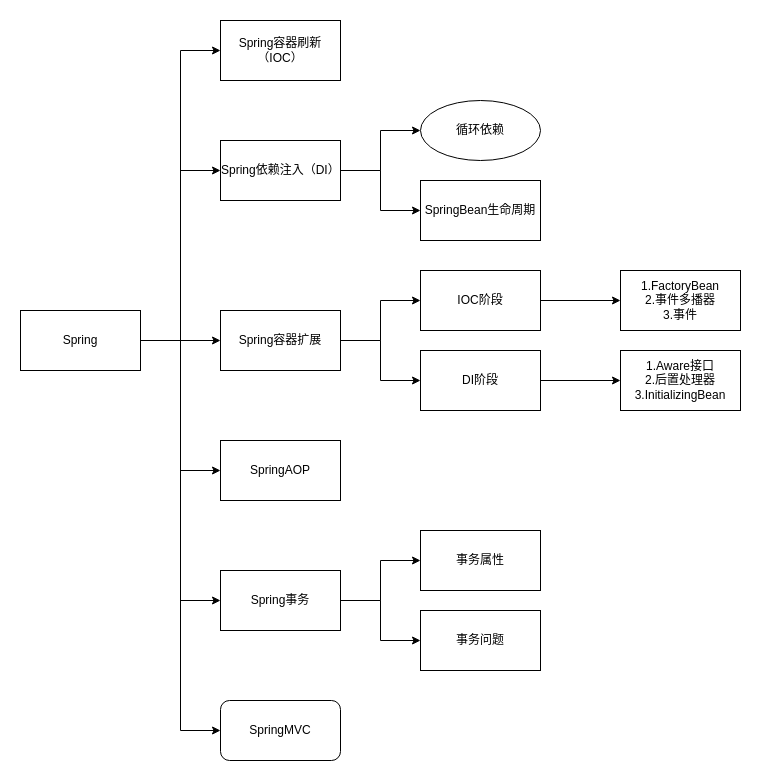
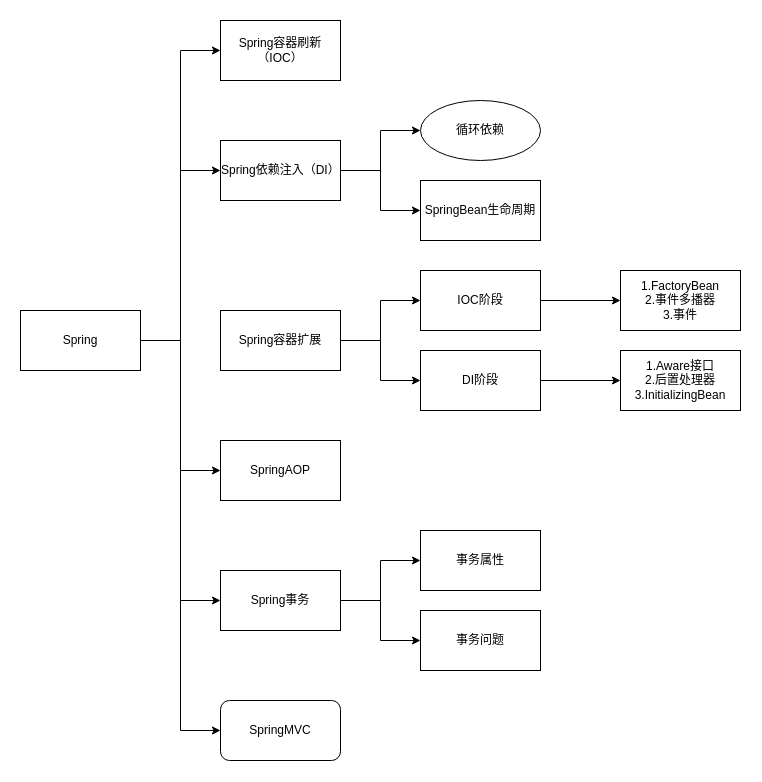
(198, 341) -> none
